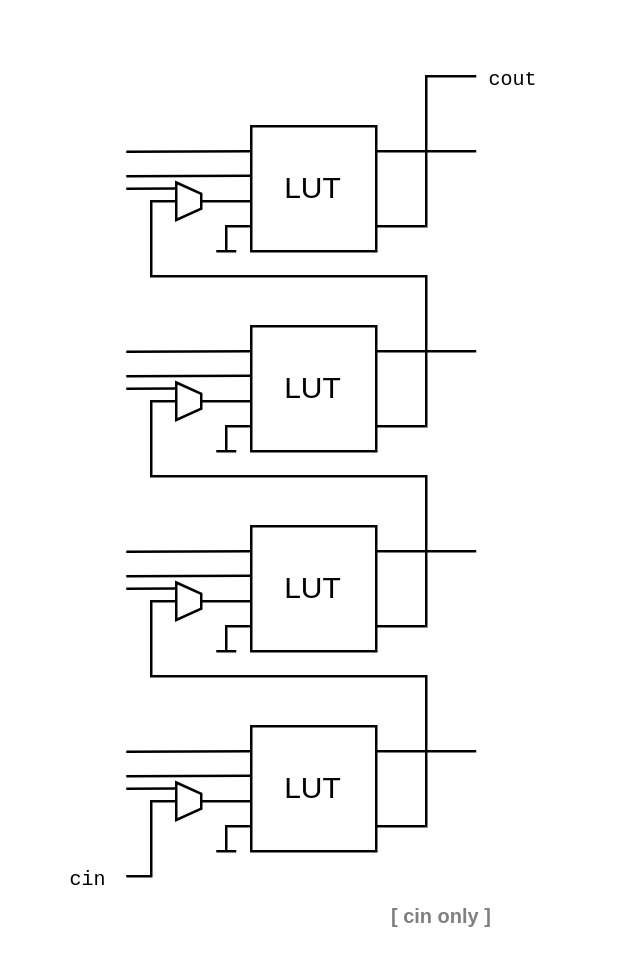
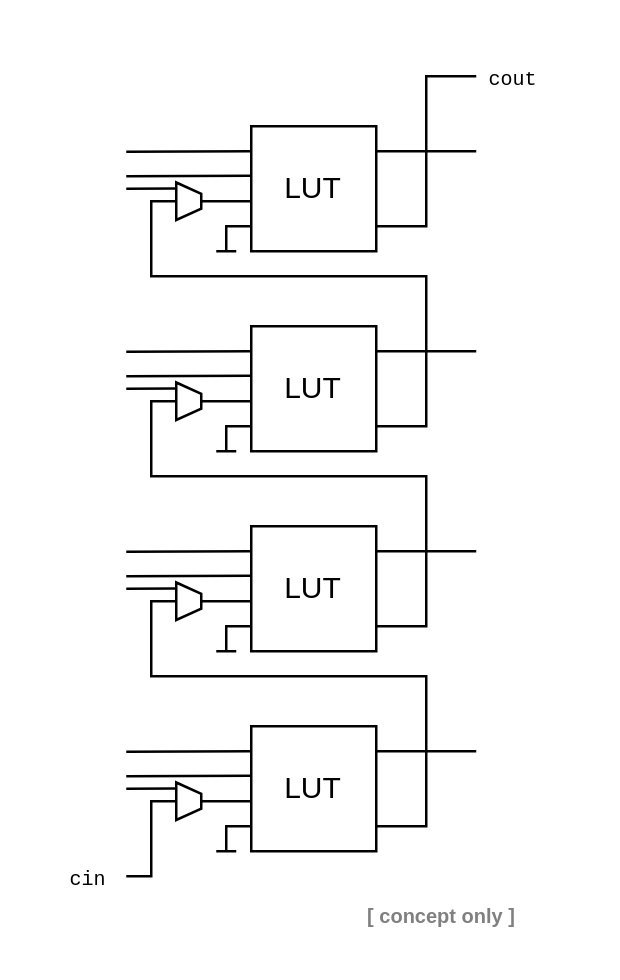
(445, 914) -> (445, 914)
